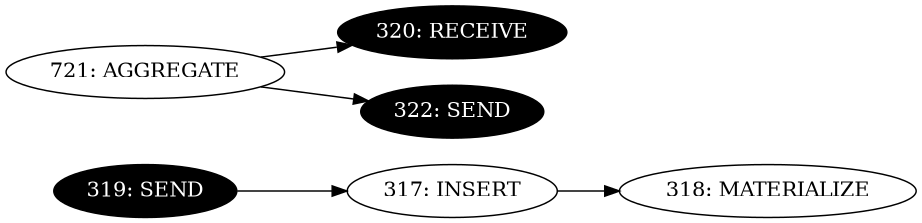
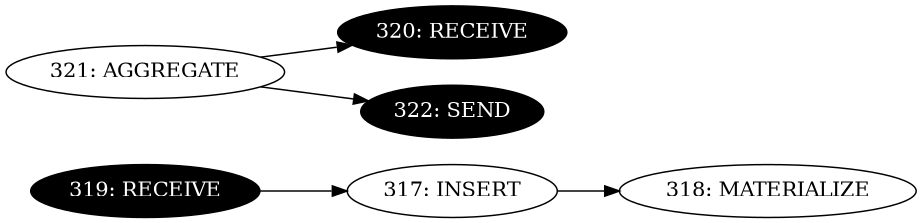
(145, 72) -> (145, 72)
(145, 191) -> (145, 191)
